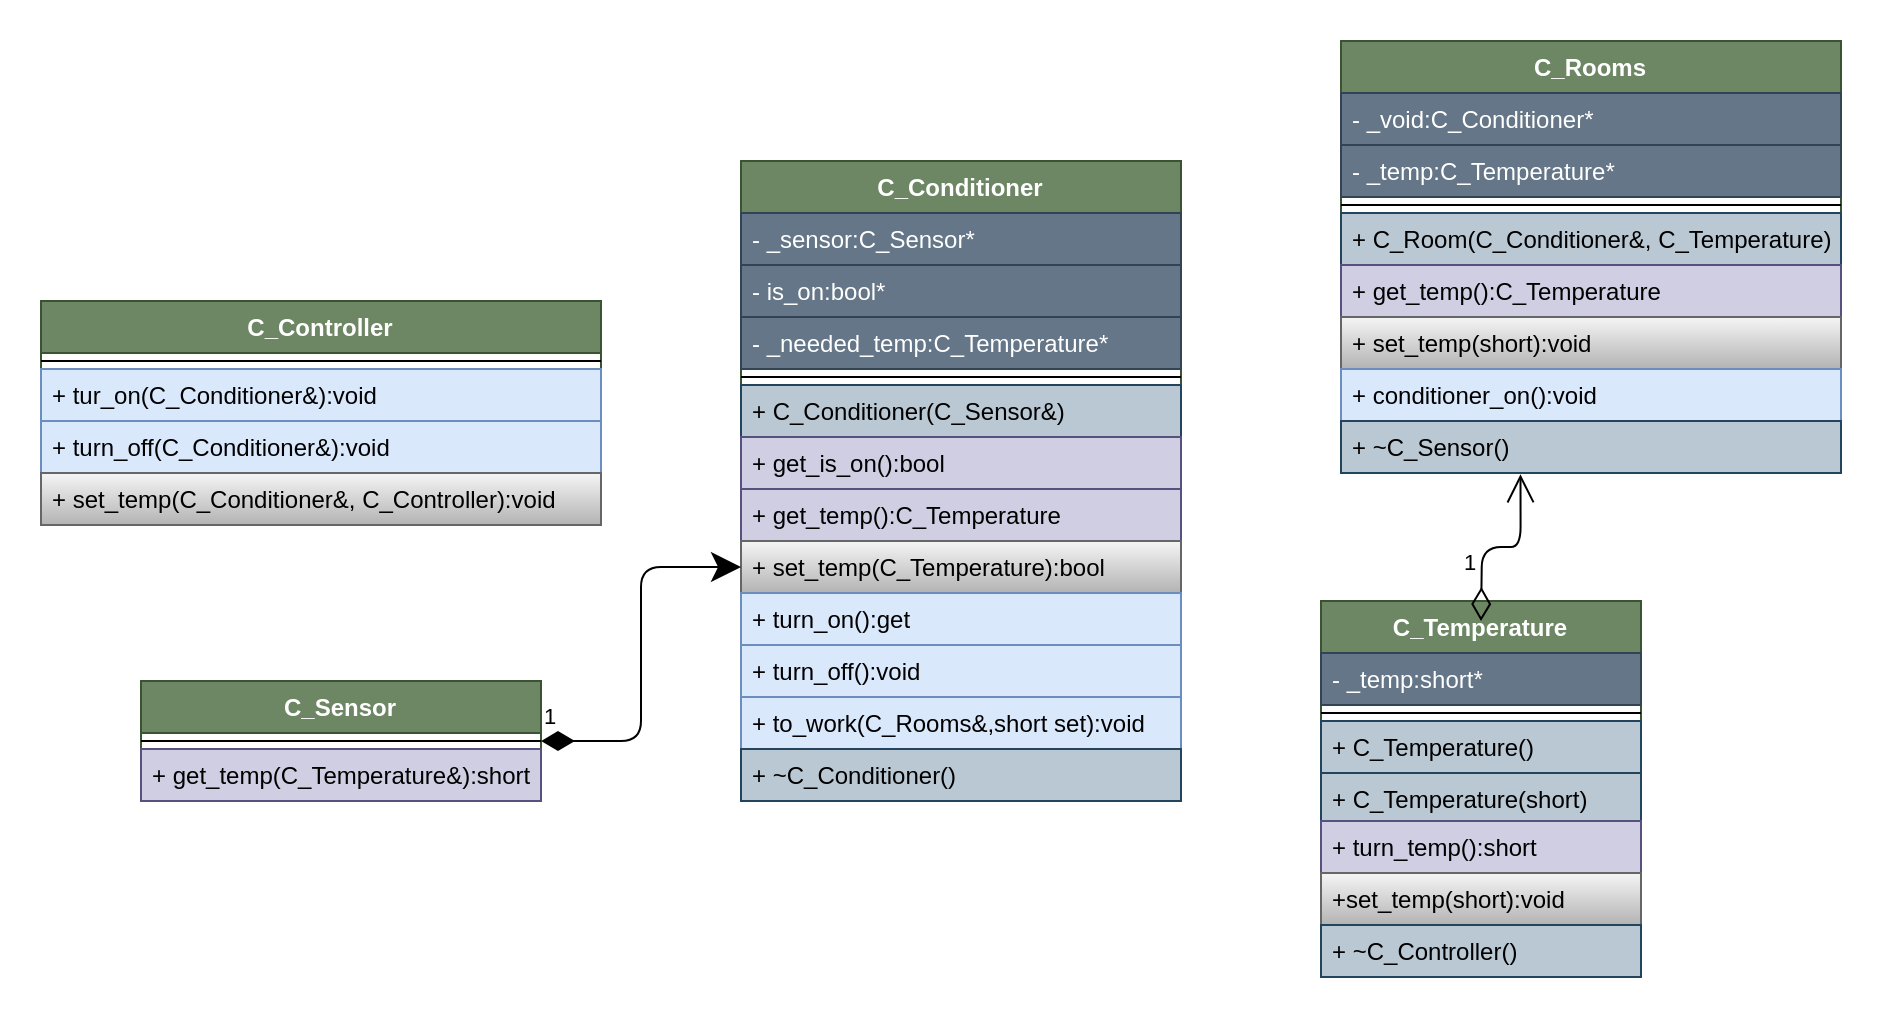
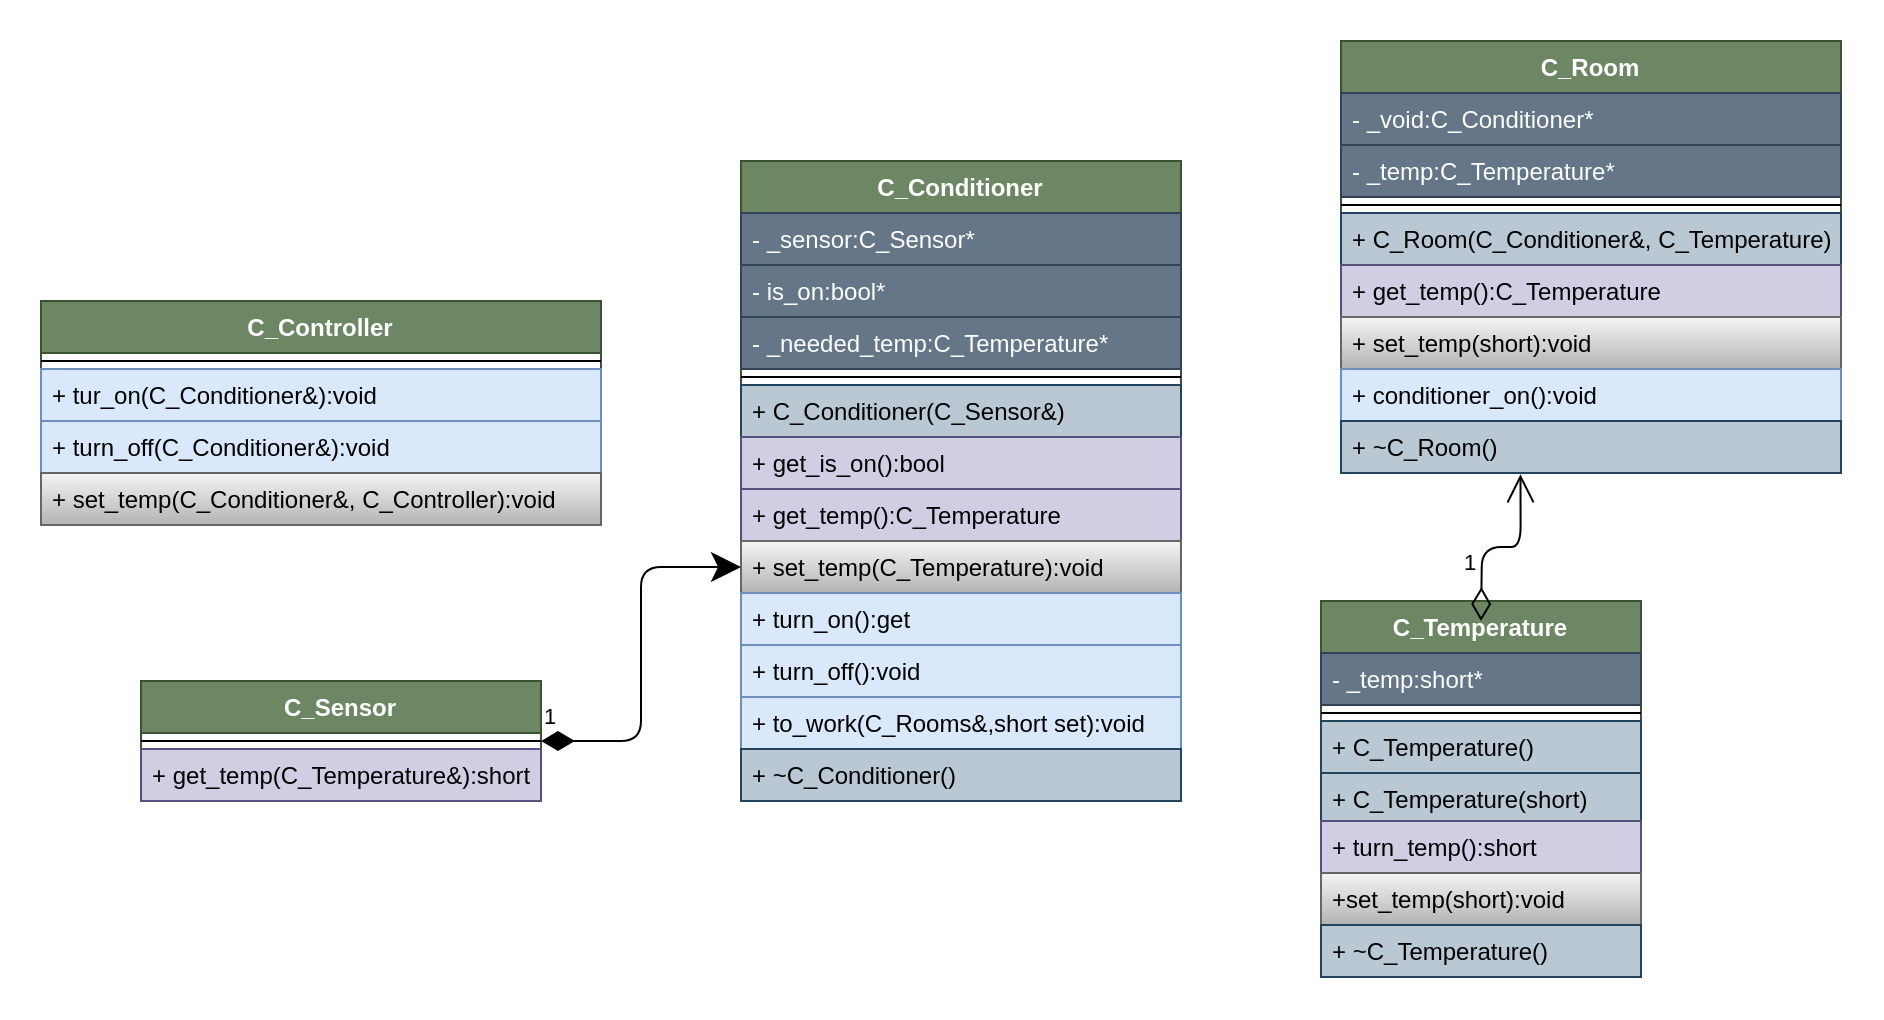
(1590, 68) -> (1590, 68)
(1436, 448) -> (1423, 448)
(944, 568) -> (944, 568)
(1437, 952) -> (1450, 952)
